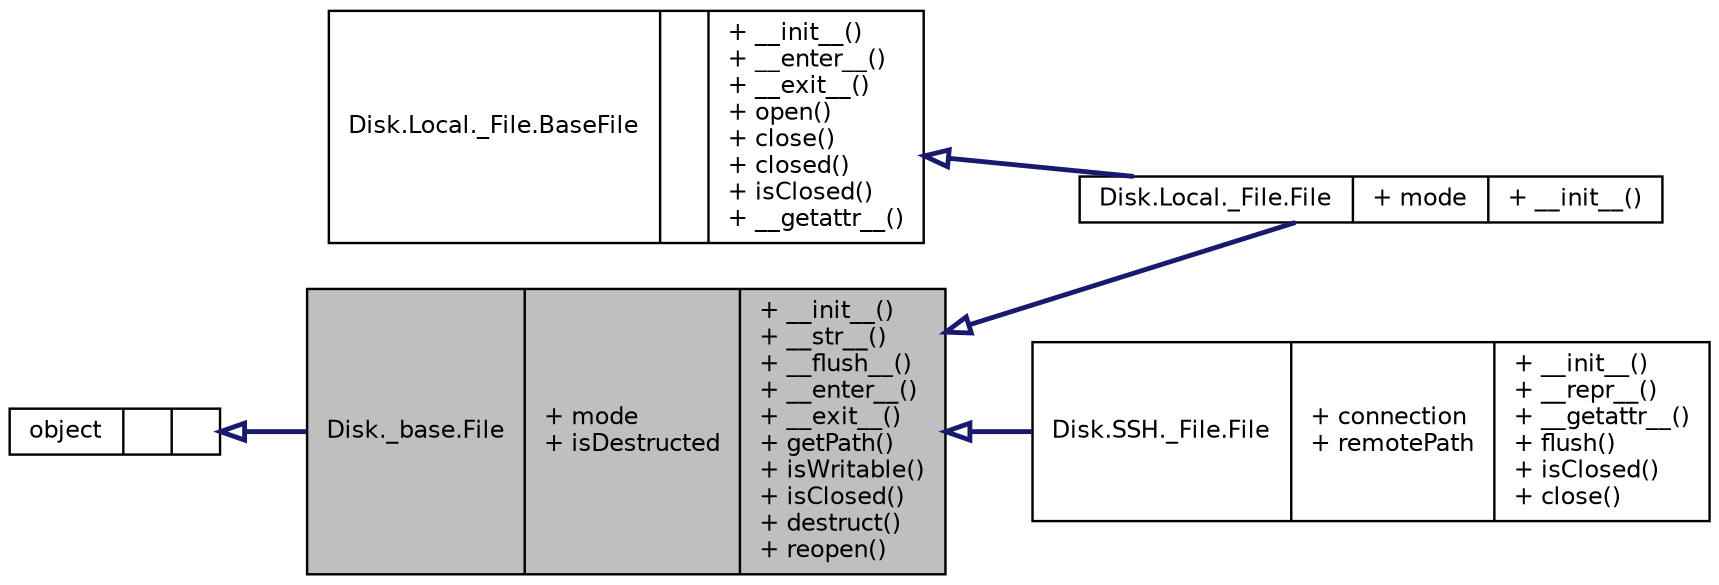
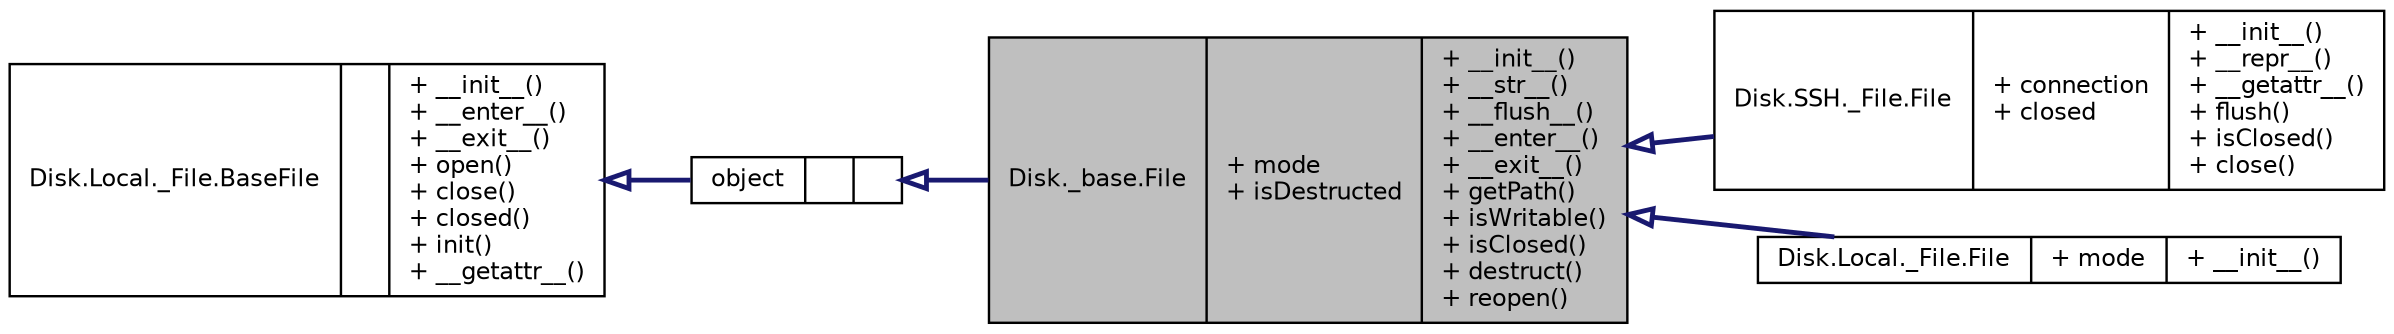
(1041, 167) -> (660, 180)
(802, 192) -> (451, 245)
(1393, 444) -> (2044, 112)
